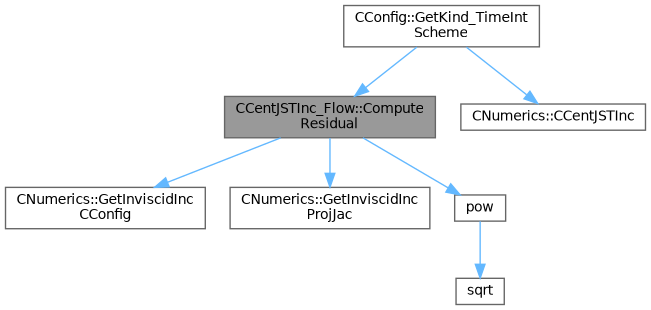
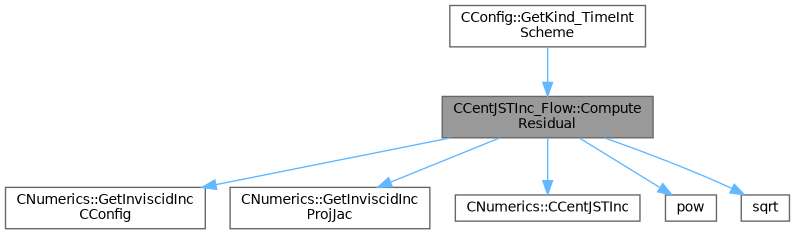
(497, 71) -> (548, 159)
(480, 243) -> (669, 162)
